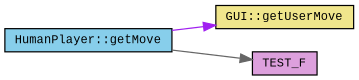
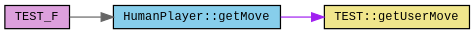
(285, 17) -> (397, 17)
(206, 54) -> (85, 17)
